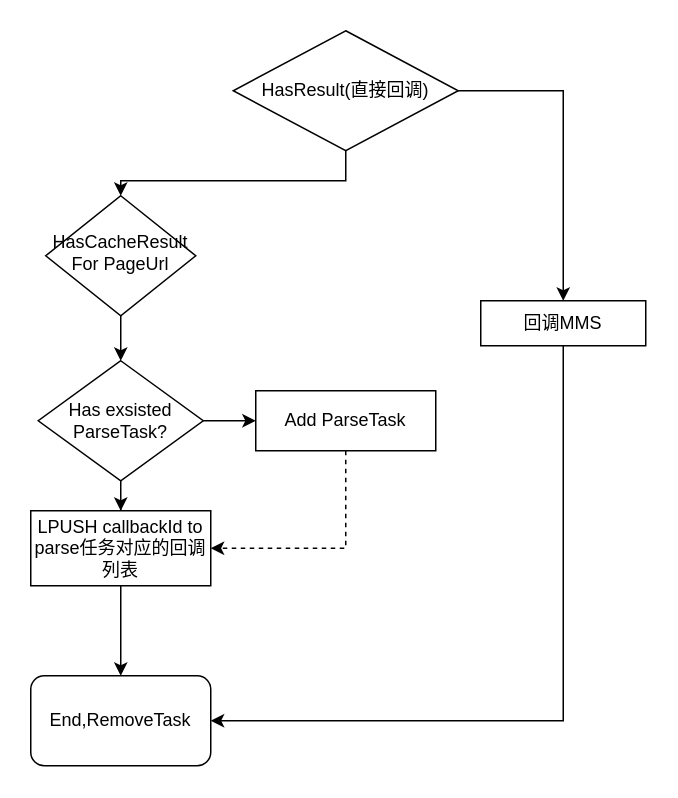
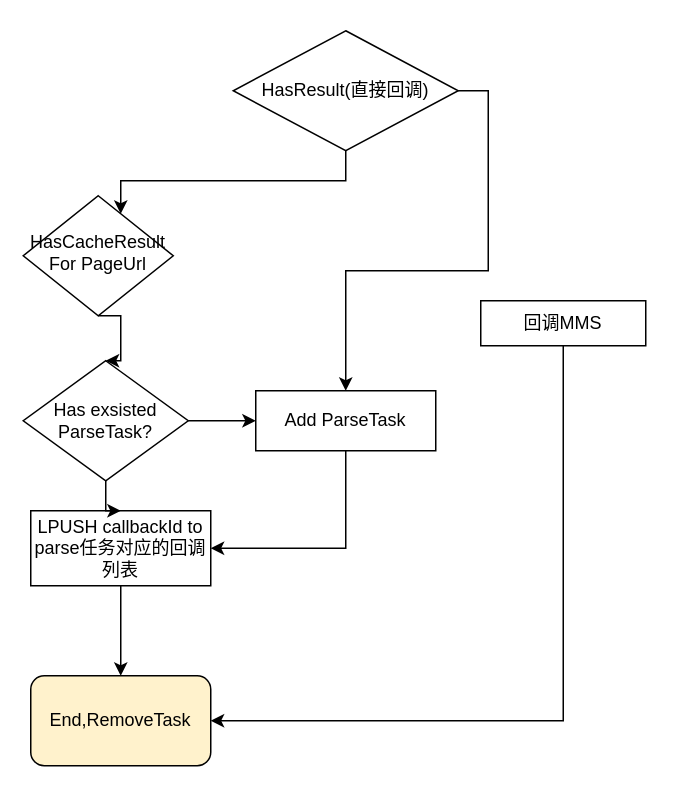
(563, 152) -> (454, 271)
(121, 256) -> (98, 256)
(121, 421) -> (106, 421)
(331, 548) -> (331, 548)
(121, 721) -> (121, 721)
